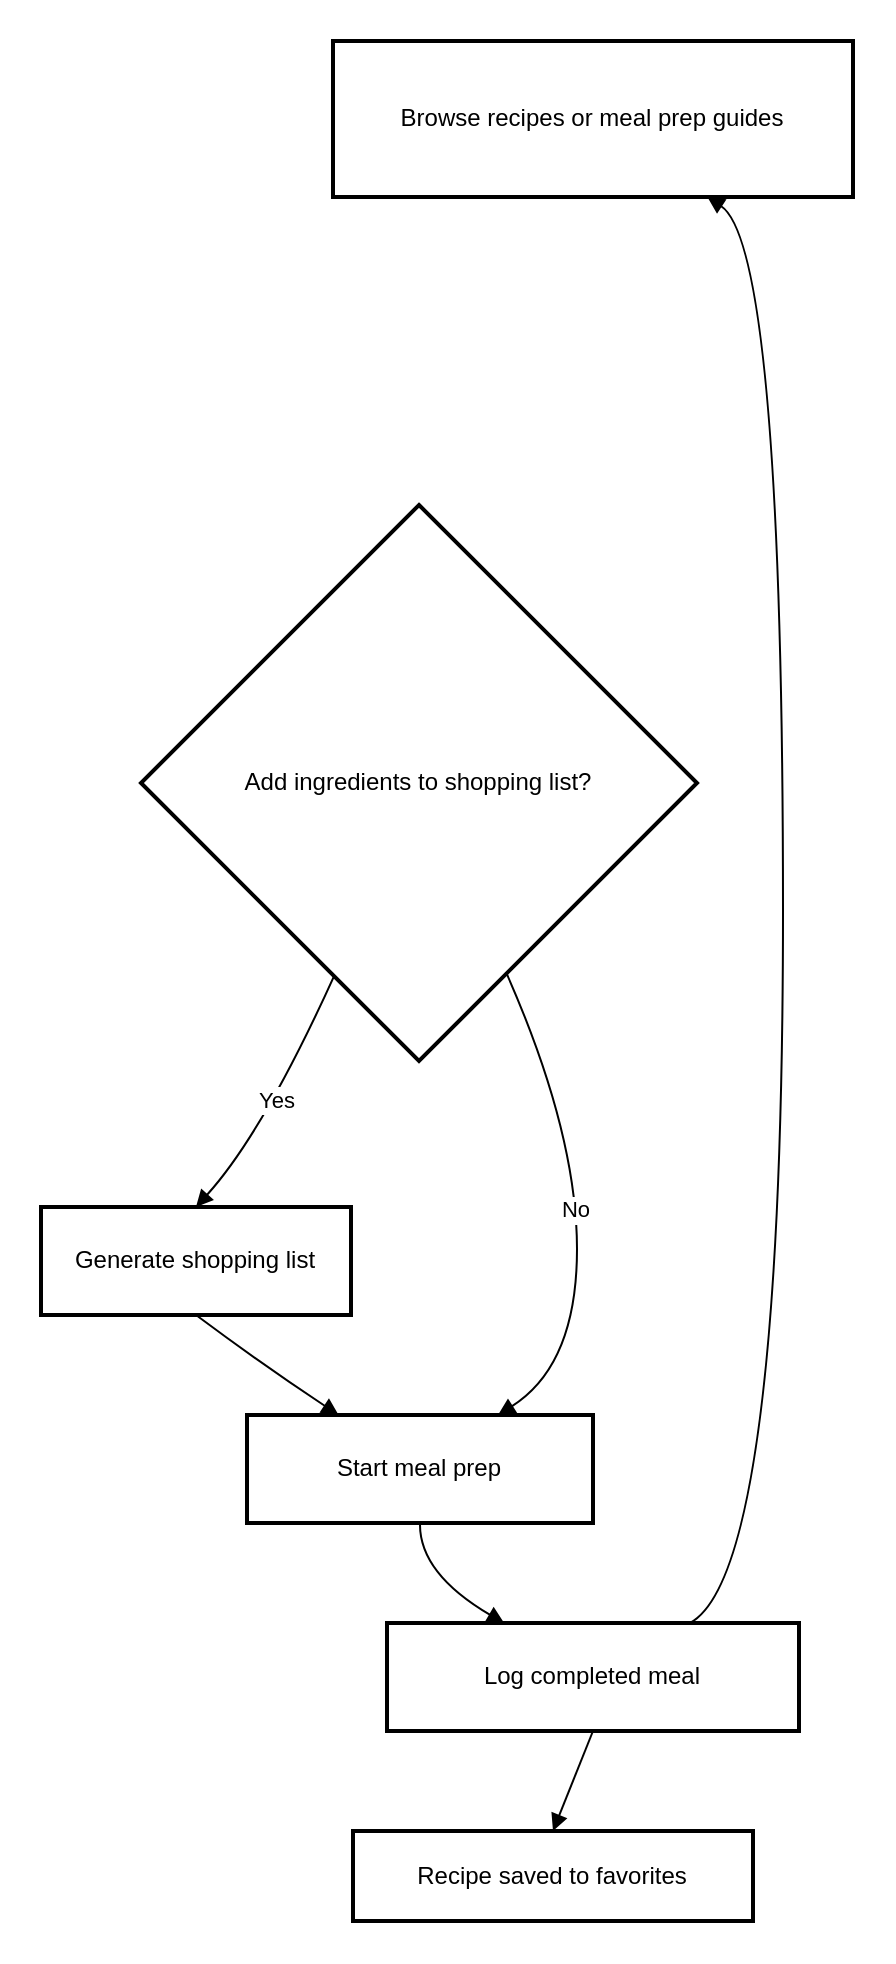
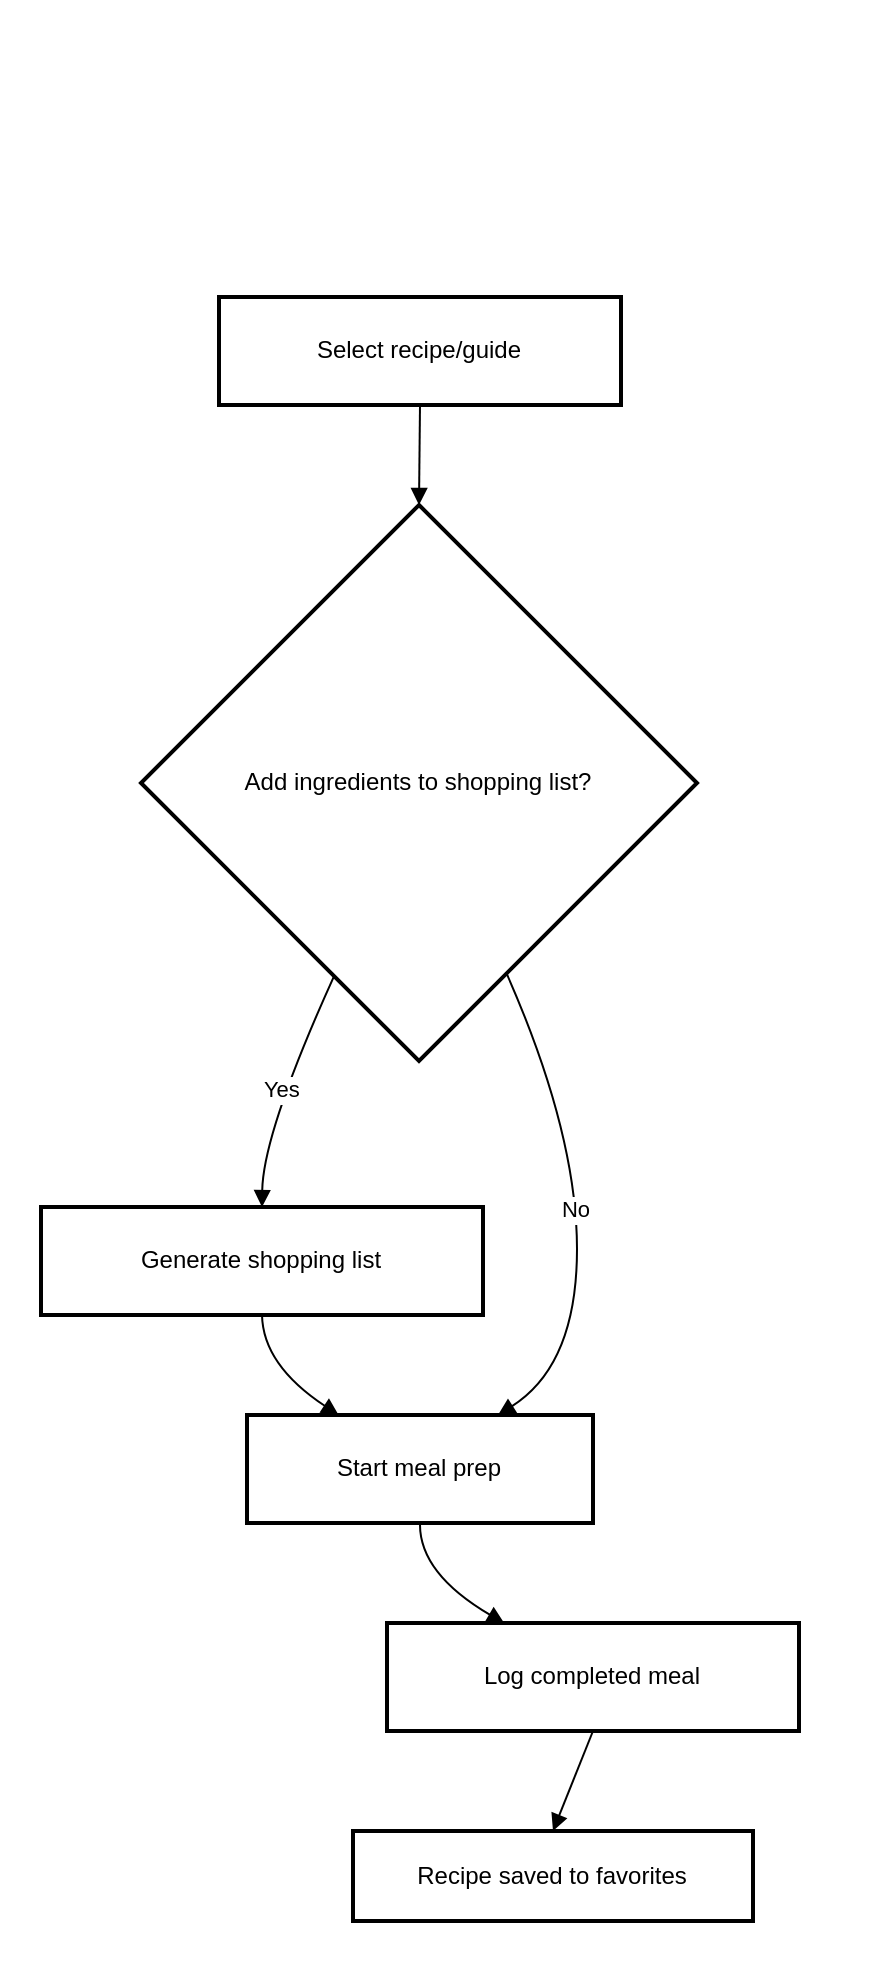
(593, 119) -> none
none -> (420, 351)
none -> (420, 447)
(783, 918) -> none
(196, 1261) -> (262, 1261)
